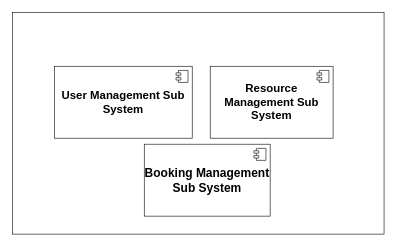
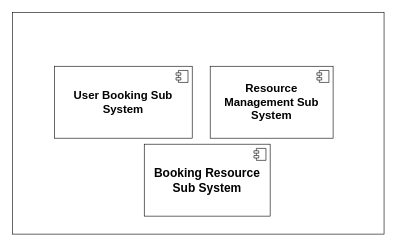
(123, 102) -> (123, 102)
(207, 180) -> (207, 180)
